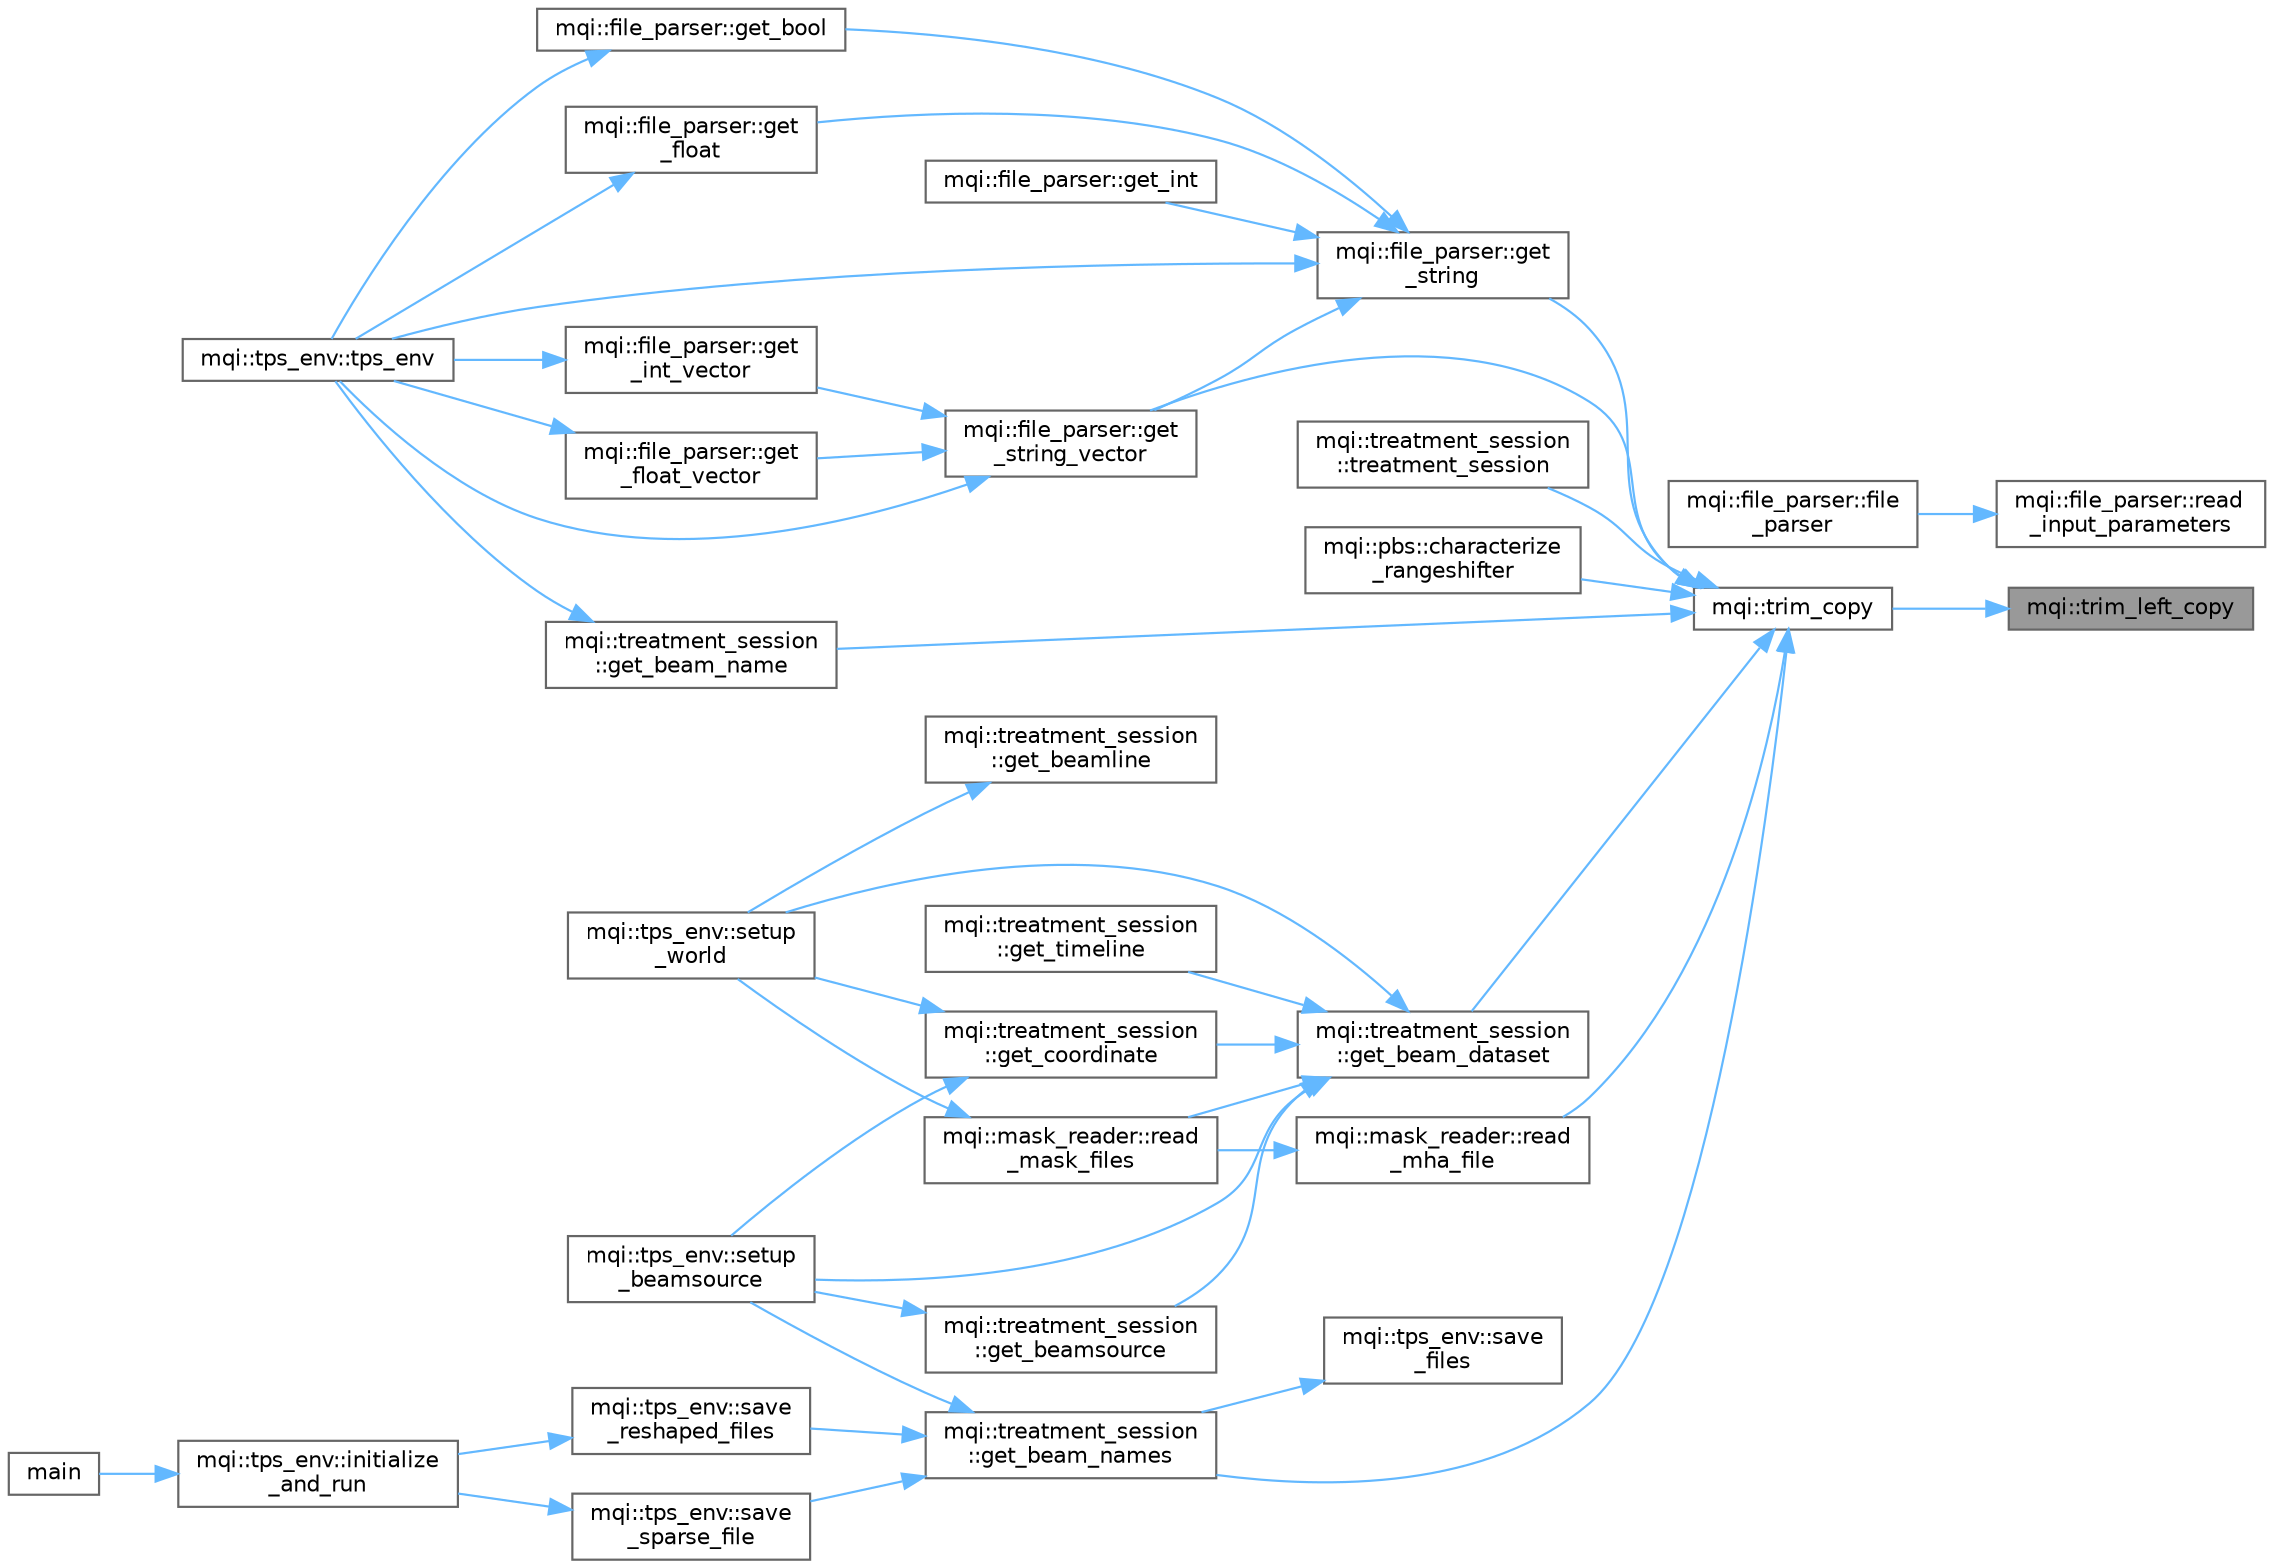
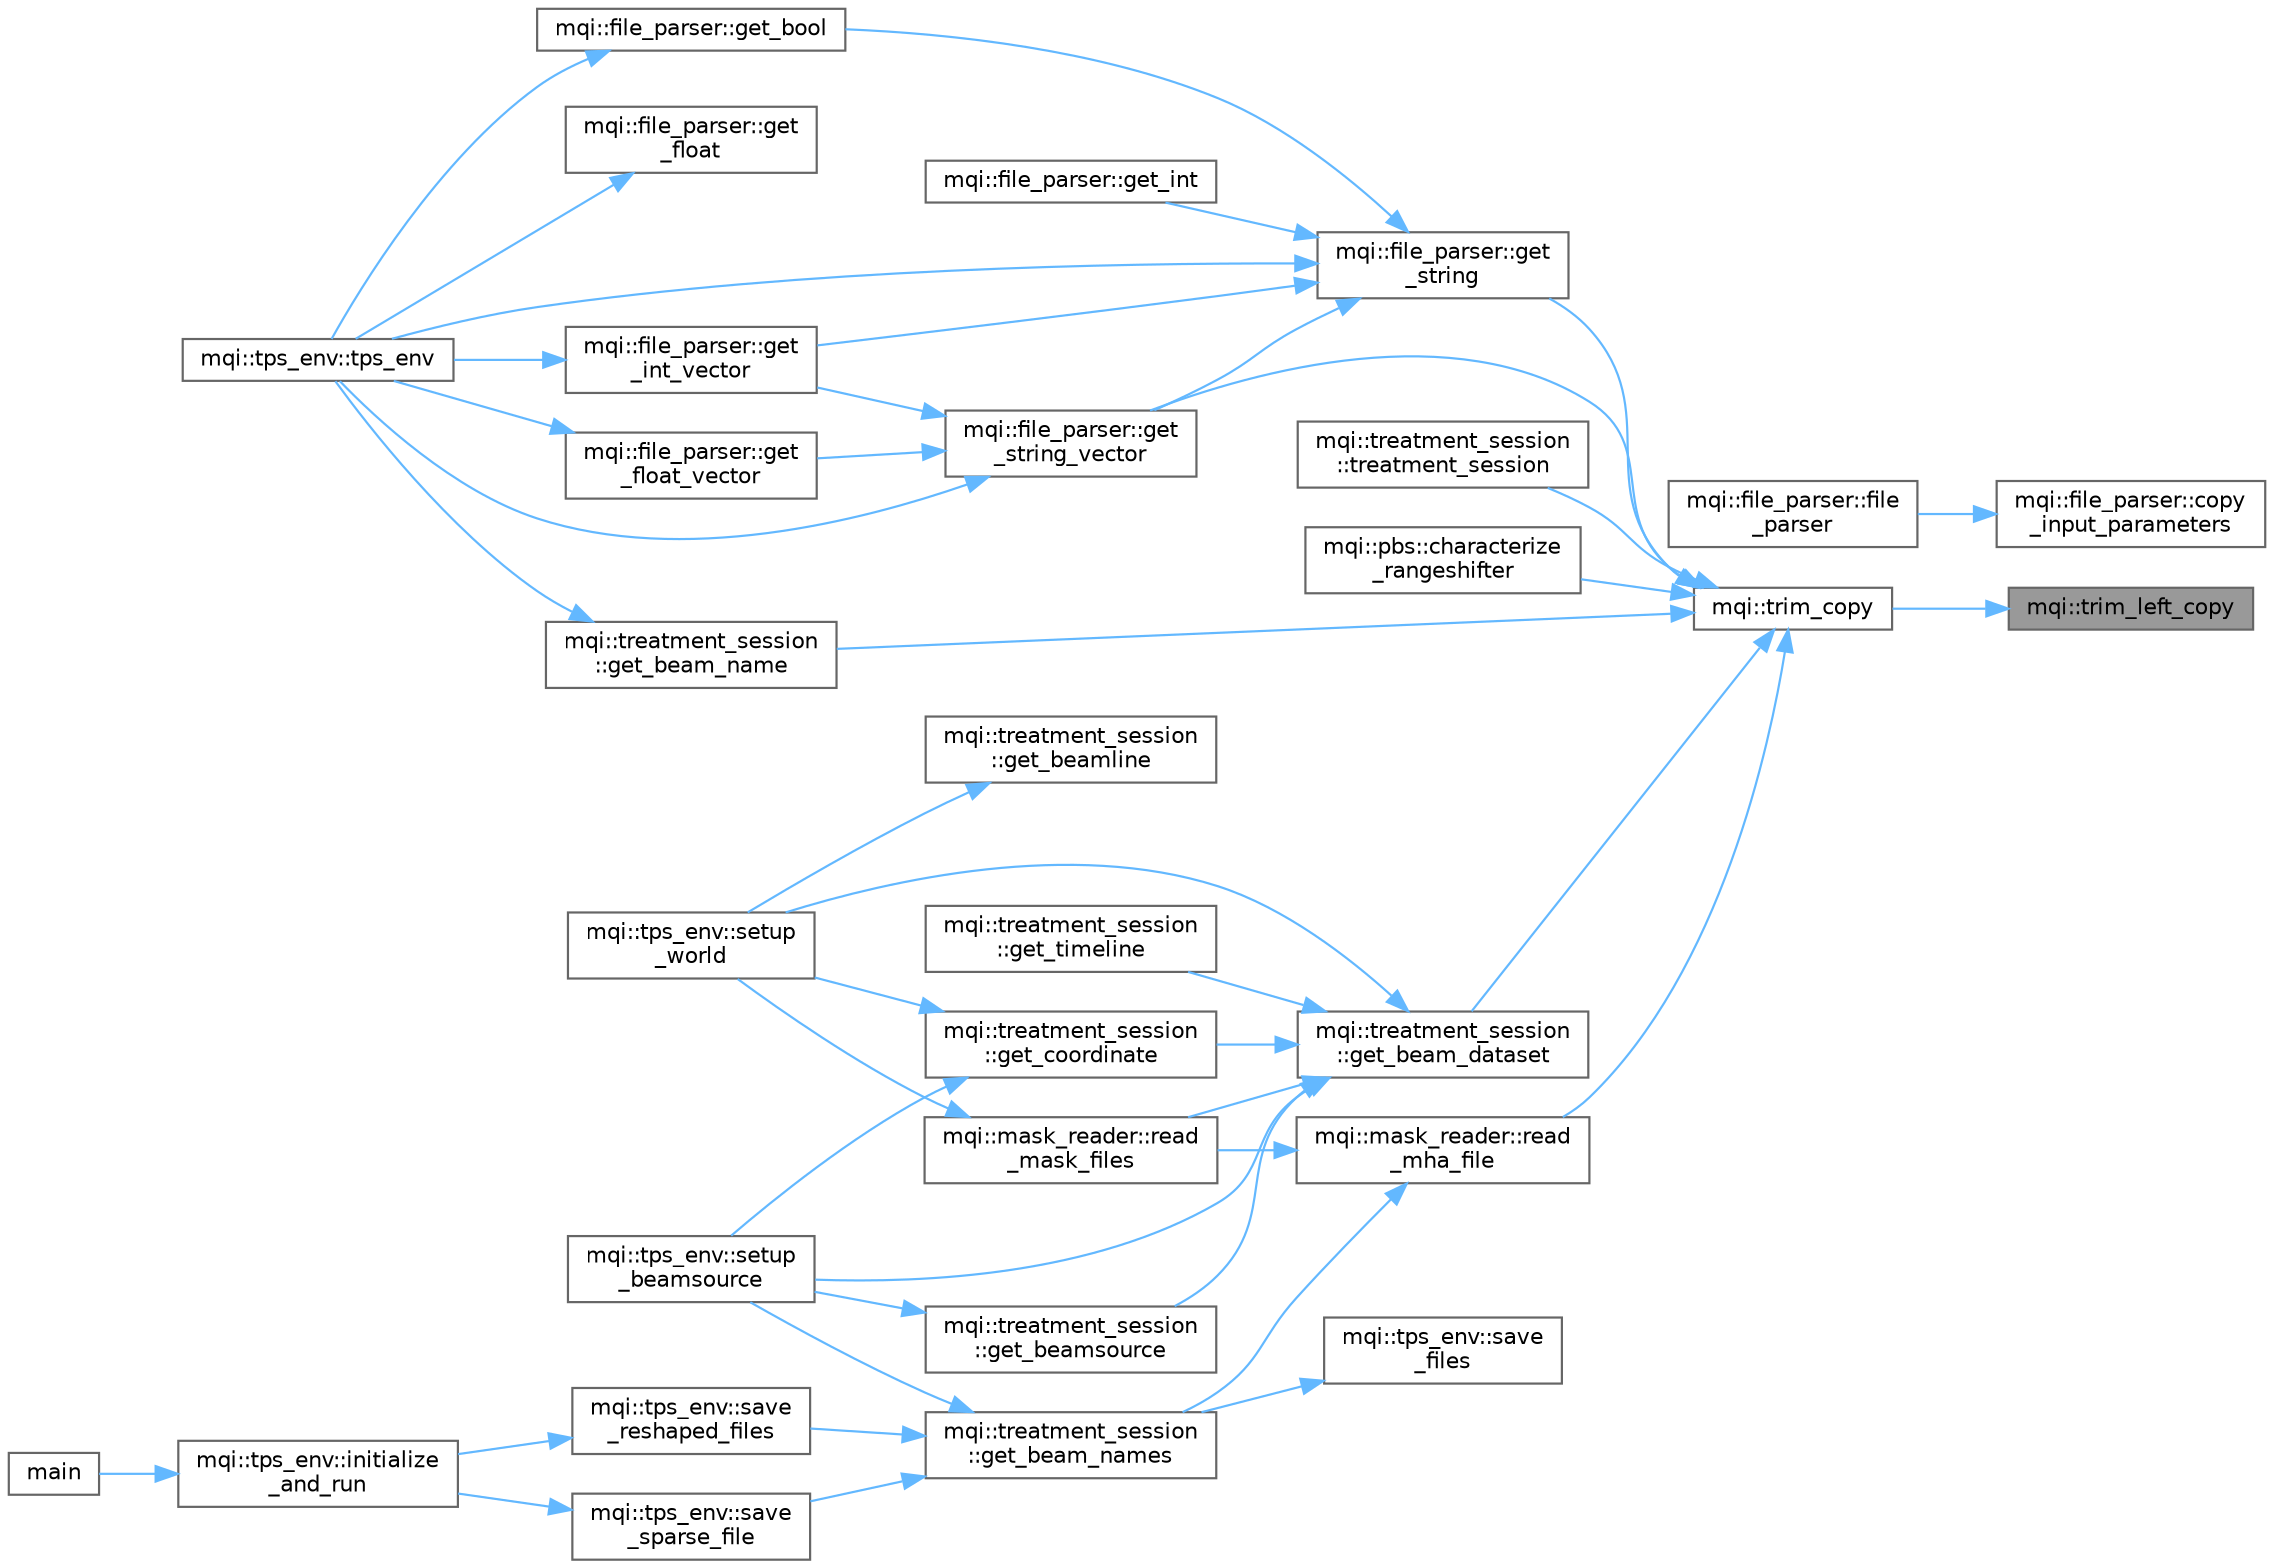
(1109, 120) -> (1056, 316)
(2131, 514) -> (2131, 514)
(1679, 1229) -> (1288, 1308)
